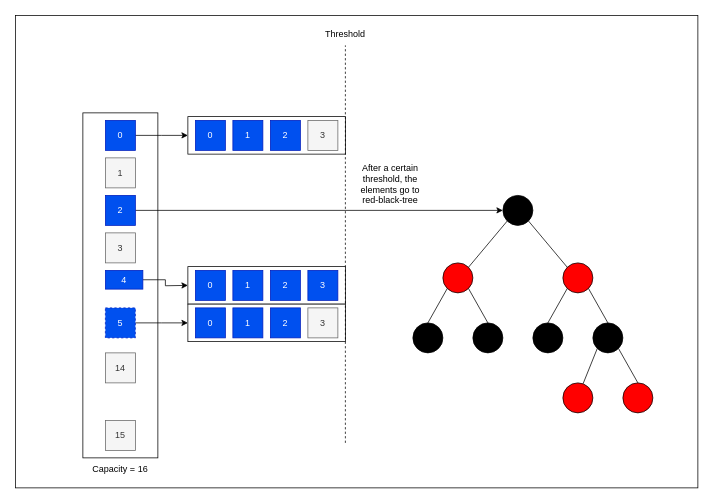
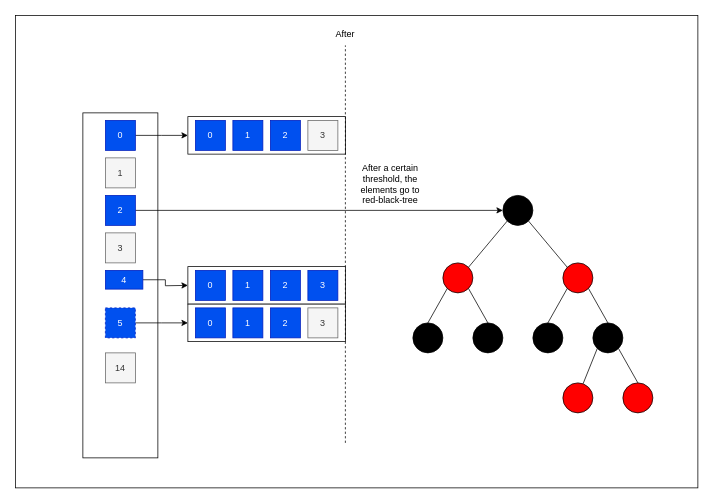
(345, 34) -> (345, 34)
(120, 435) -> none
(120, 469) -> none
